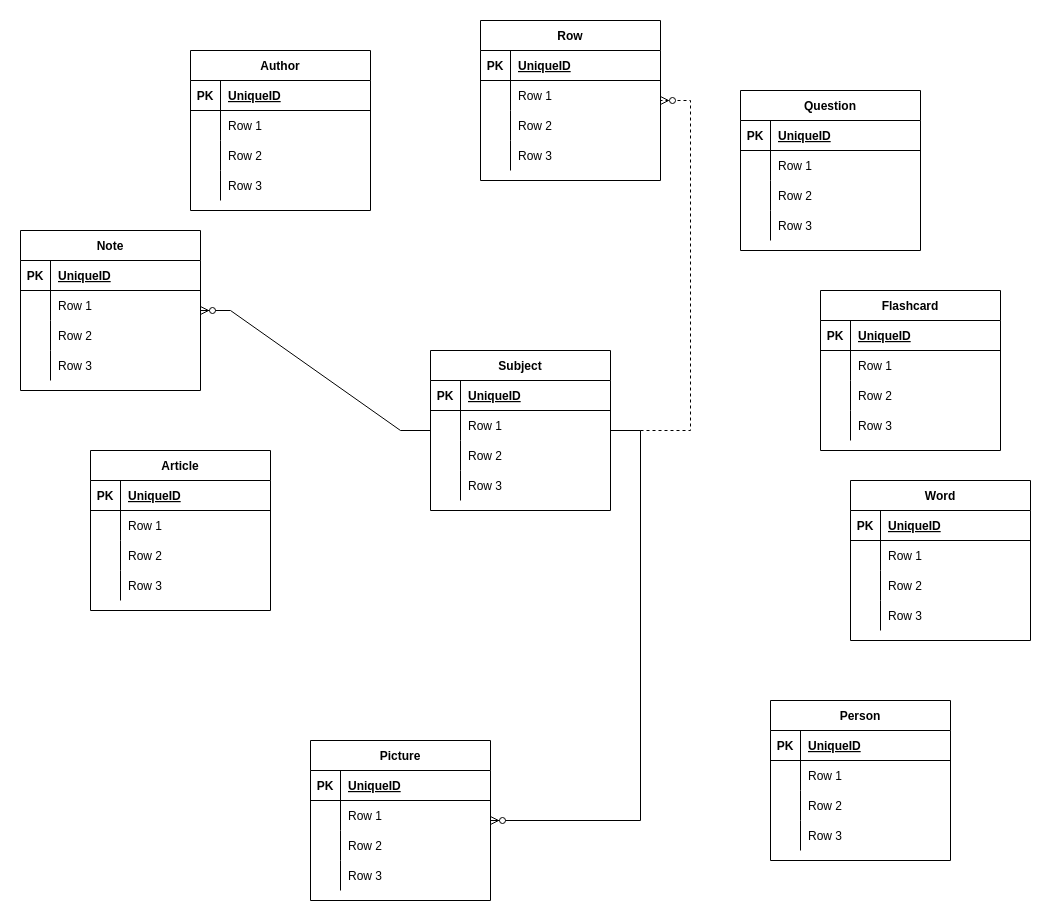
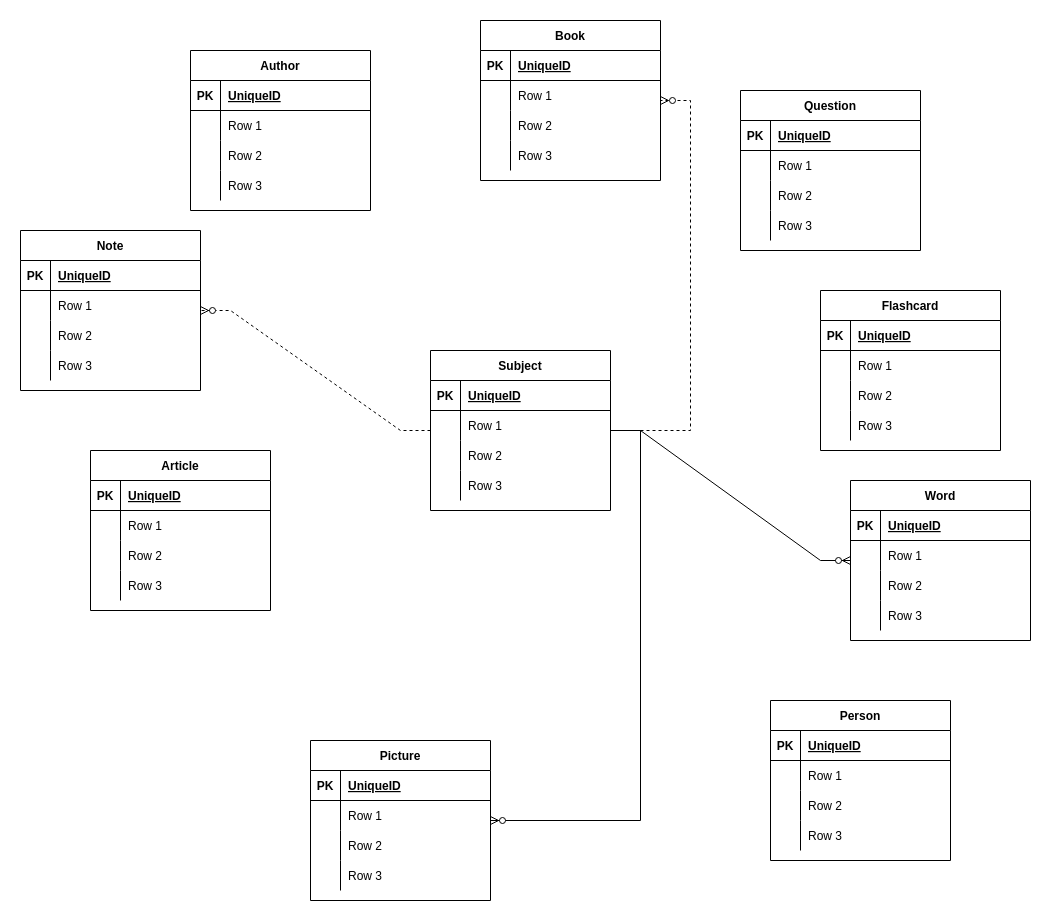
(570, 36) -> (570, 36)
(316, 371) -> (316, 371)
none -> (743, 504)
